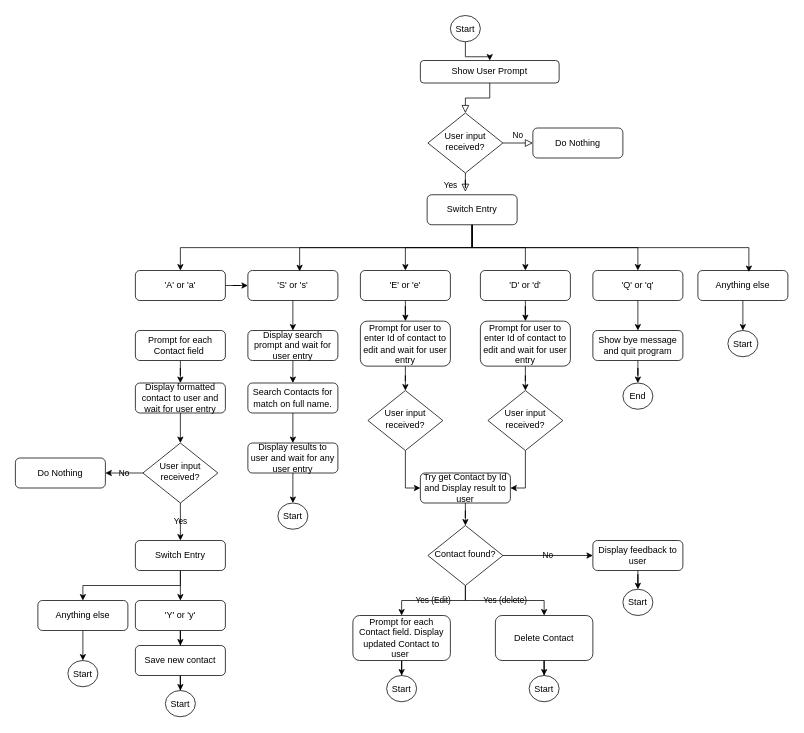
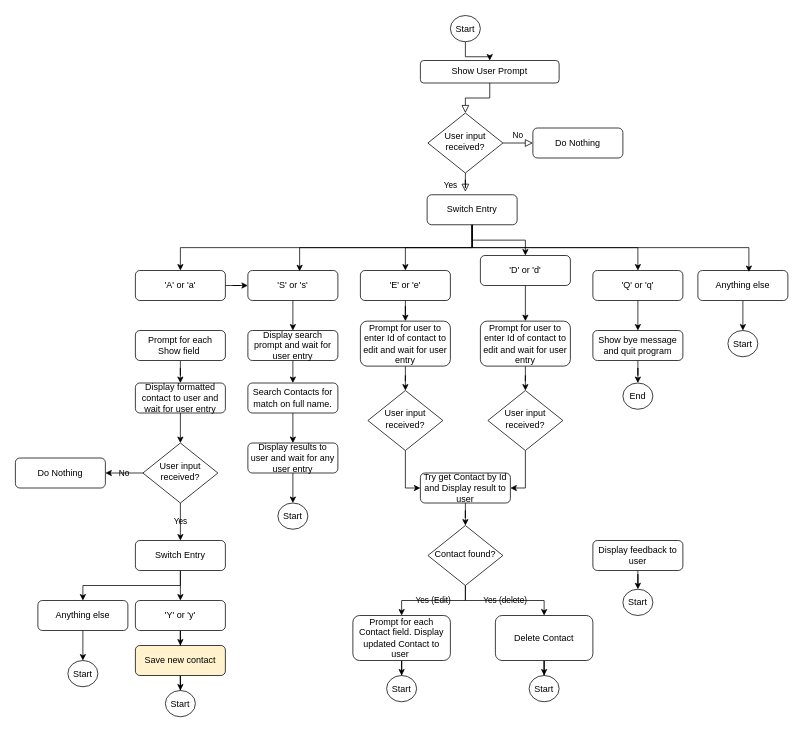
(525, 285) -> (525, 270)
(180, 345) -> (180, 345)
(545, 555) -> none
(180, 660) -> (180, 660)
